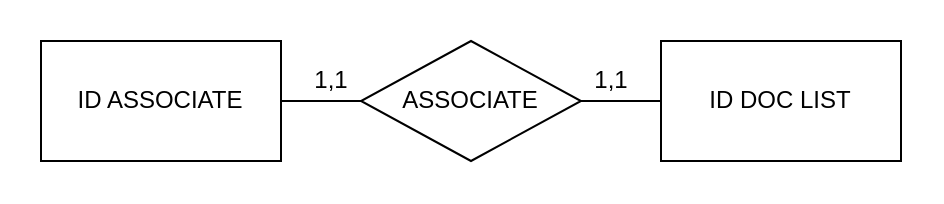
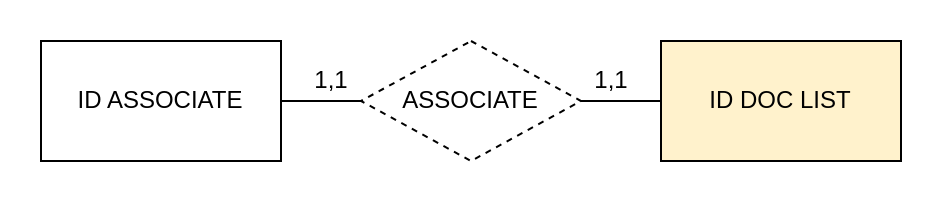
(471, 101) -> (471, 101)
(781, 101) -> (781, 101)
